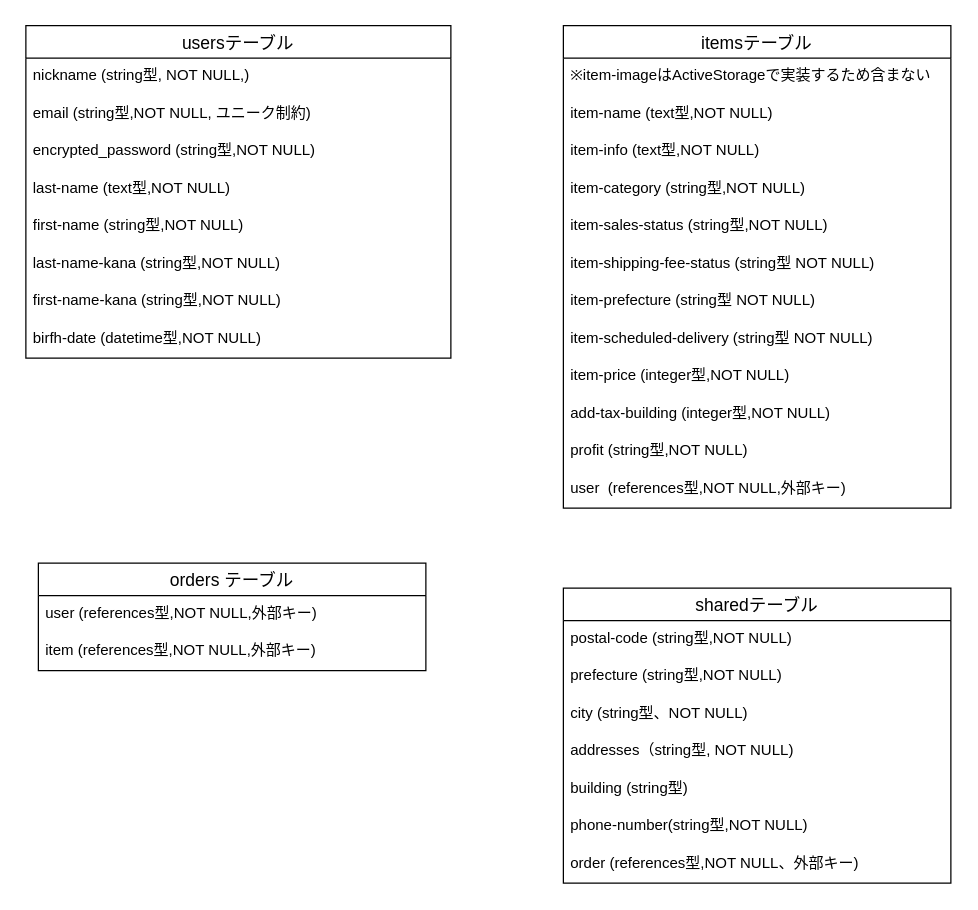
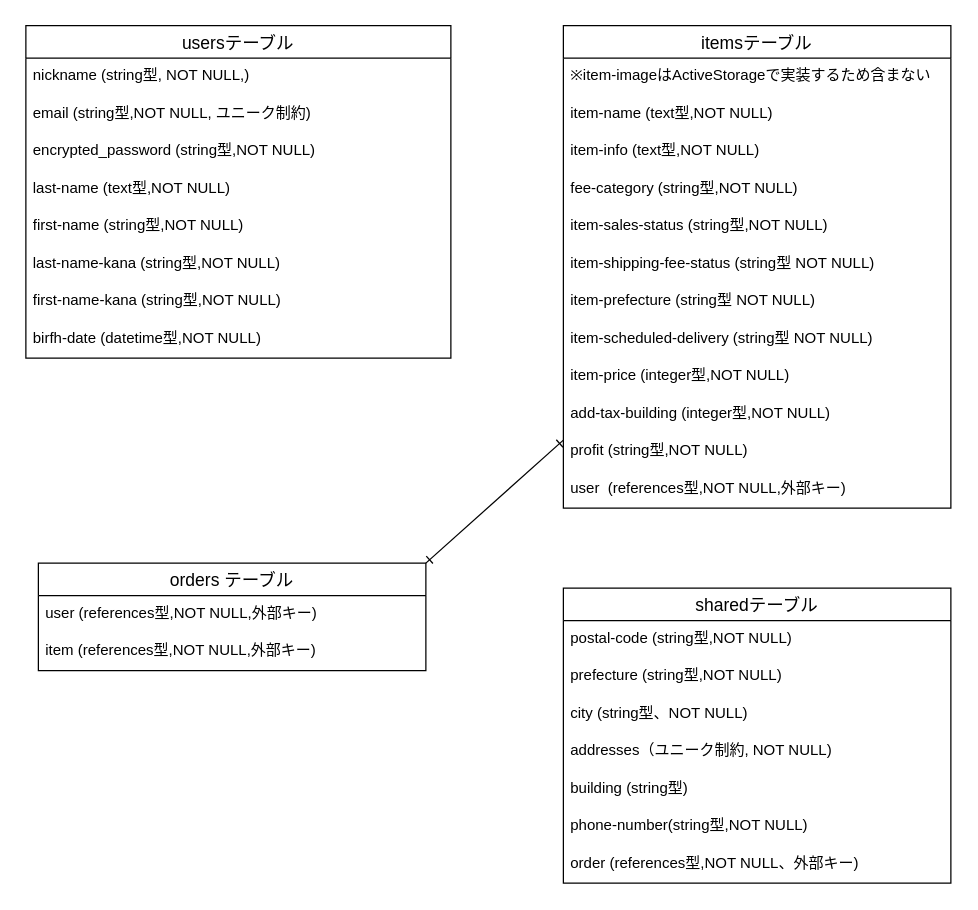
(698, 188) -> (696, 188)
none -> (494, 502)
(686, 750) -> (701, 750)
